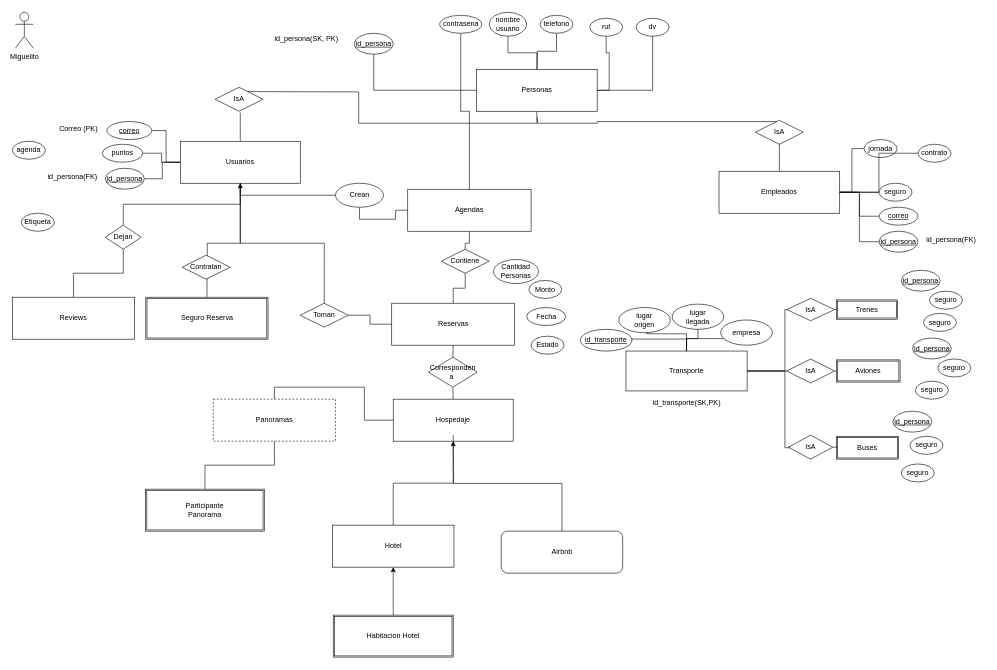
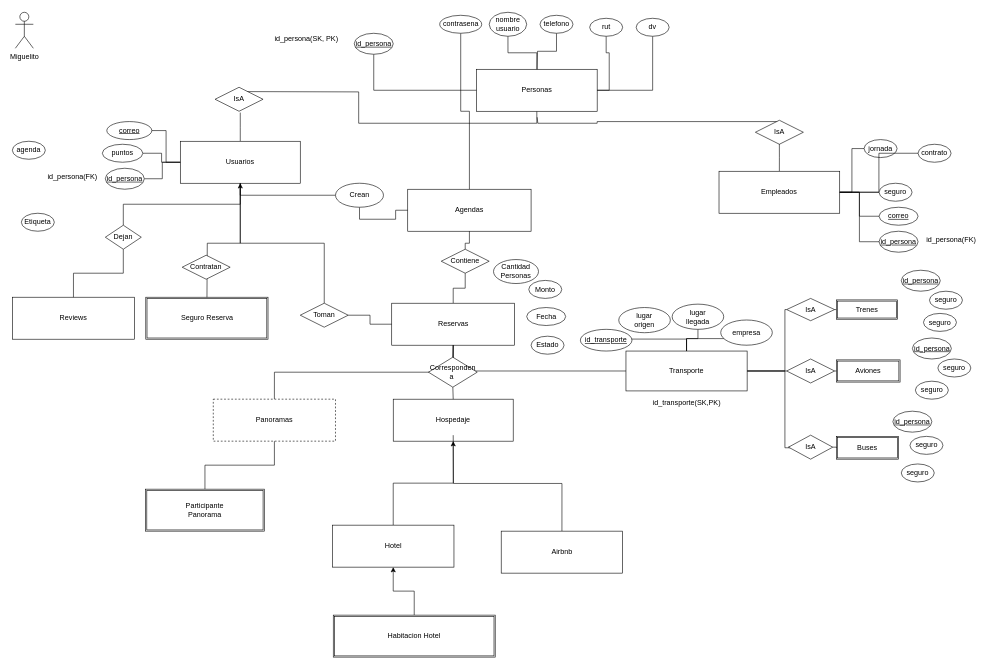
(78, 129) -> none
(666, 334) -> none
none -> (550, 371)
(348, 387) -> (343, 372)
(562, 552) -> (562, 552)
(393, 636) -> (414, 636)
